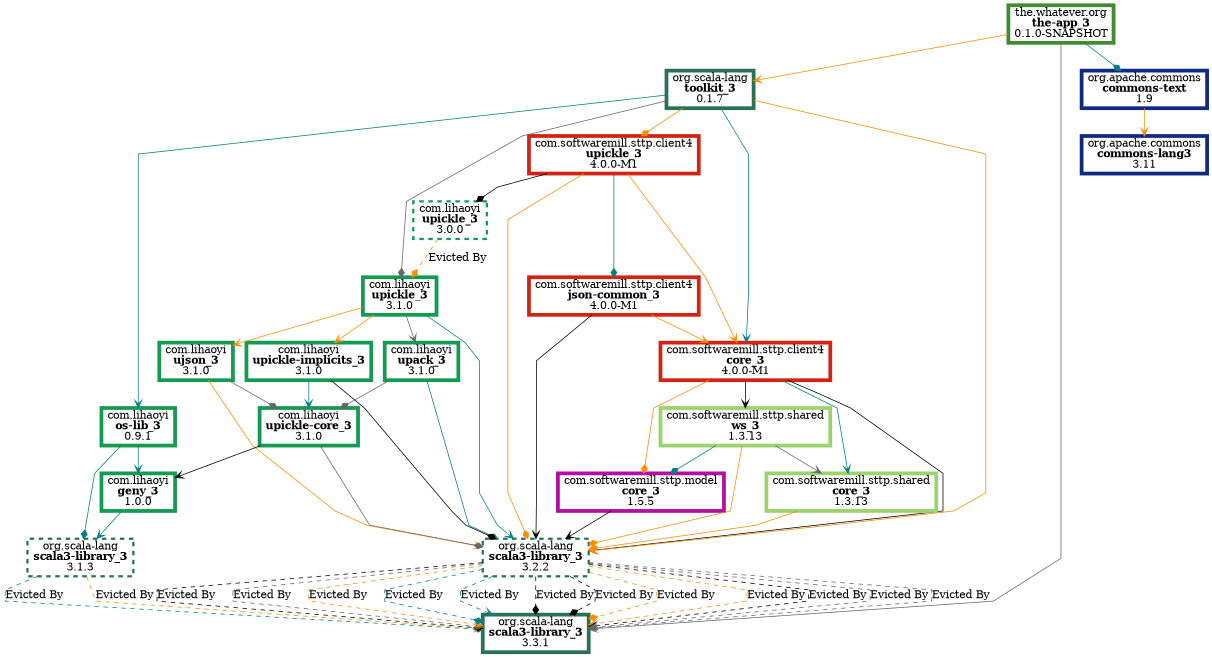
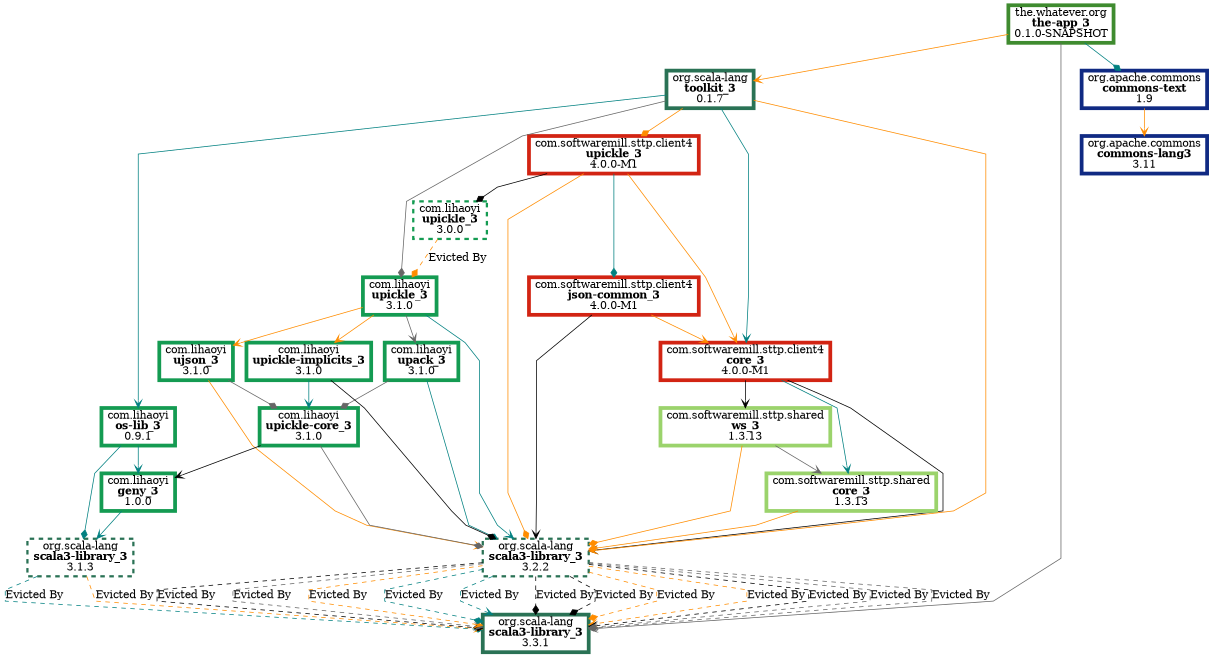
(641, 492) -> none
